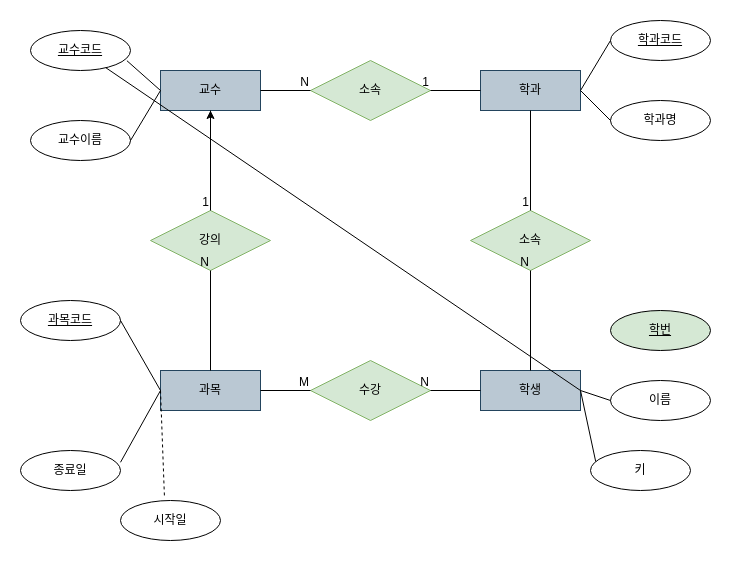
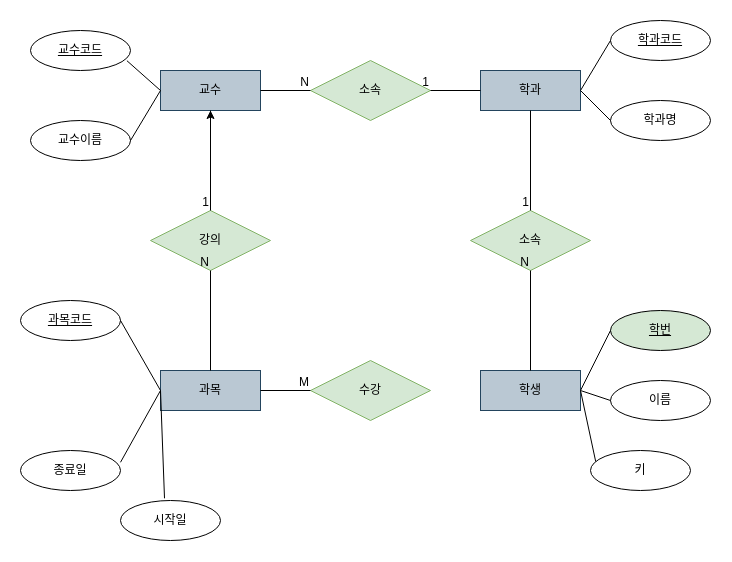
(343, 229) -> (596, 360)
(456, 391) -> none
(163, 451) -> (163, 451)
